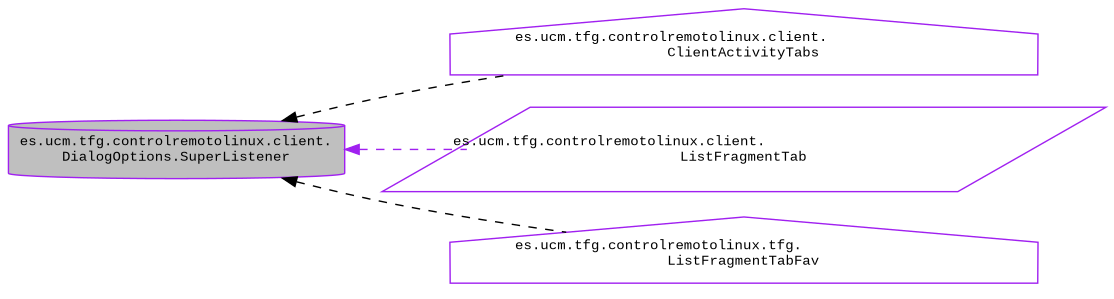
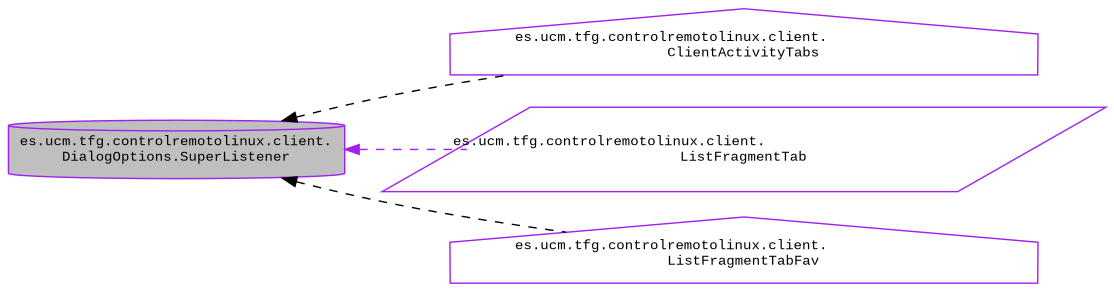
(744, 254) -> (744, 254)
